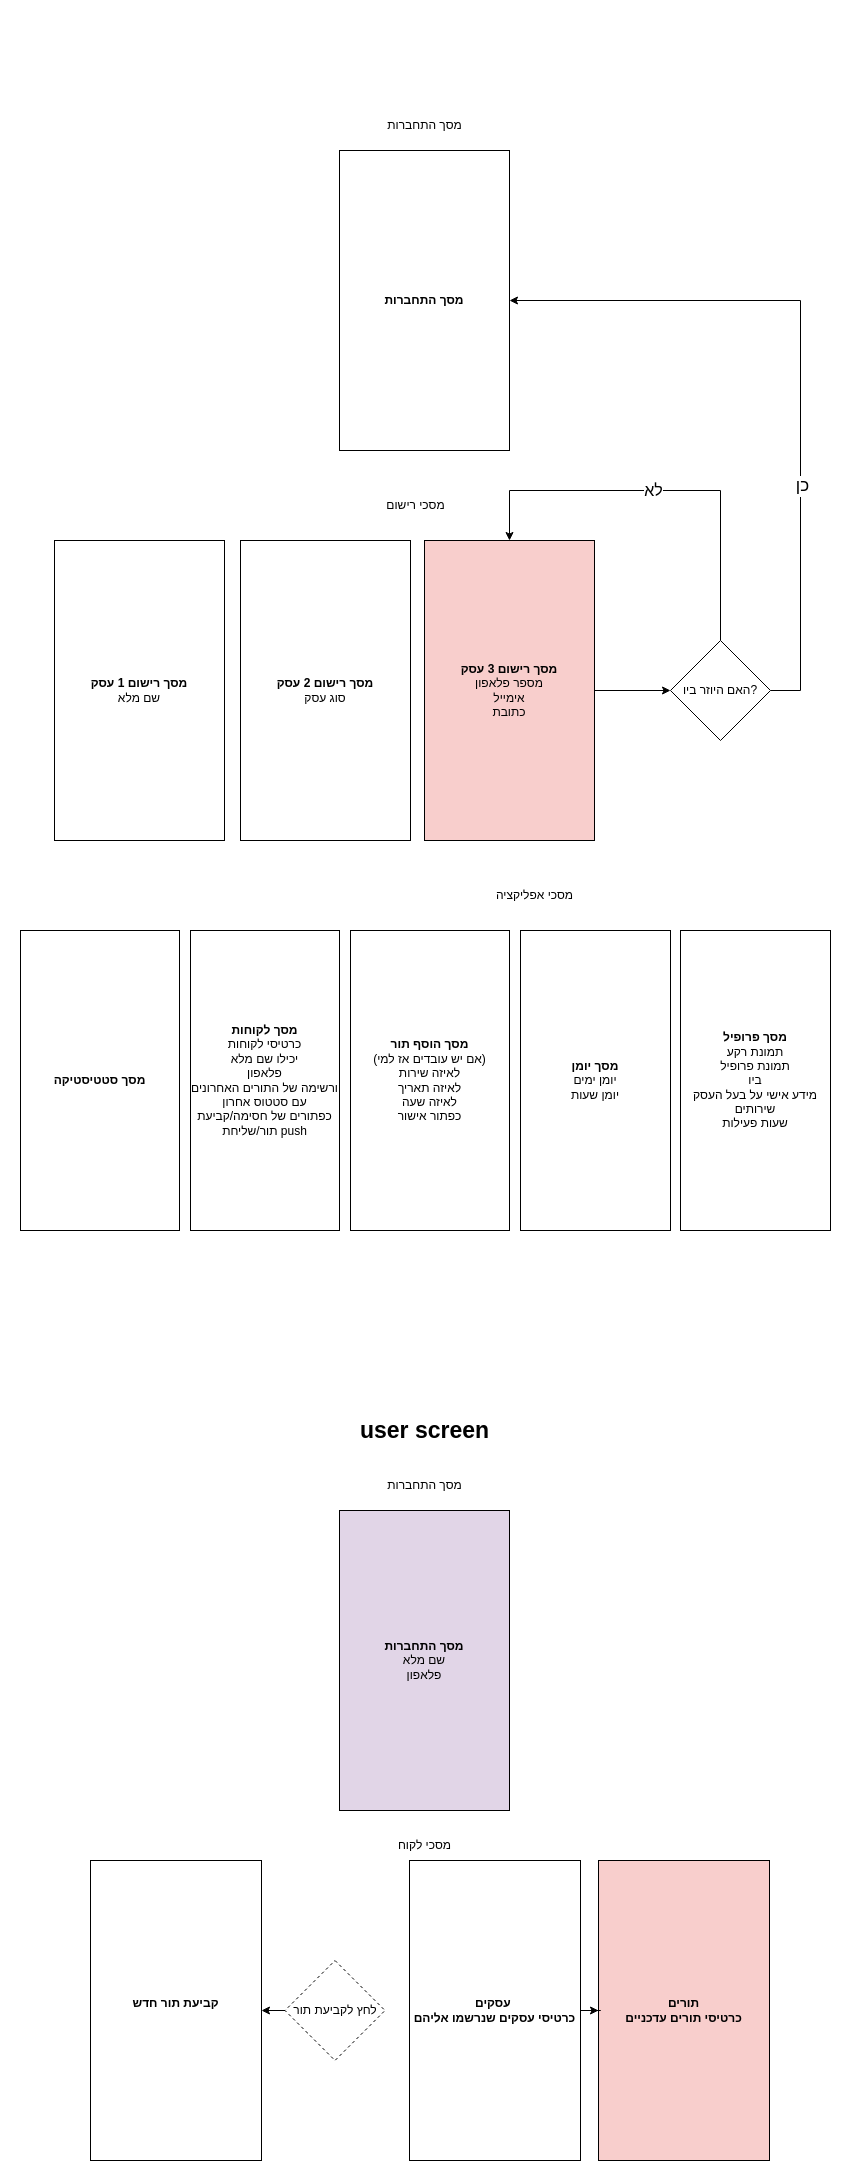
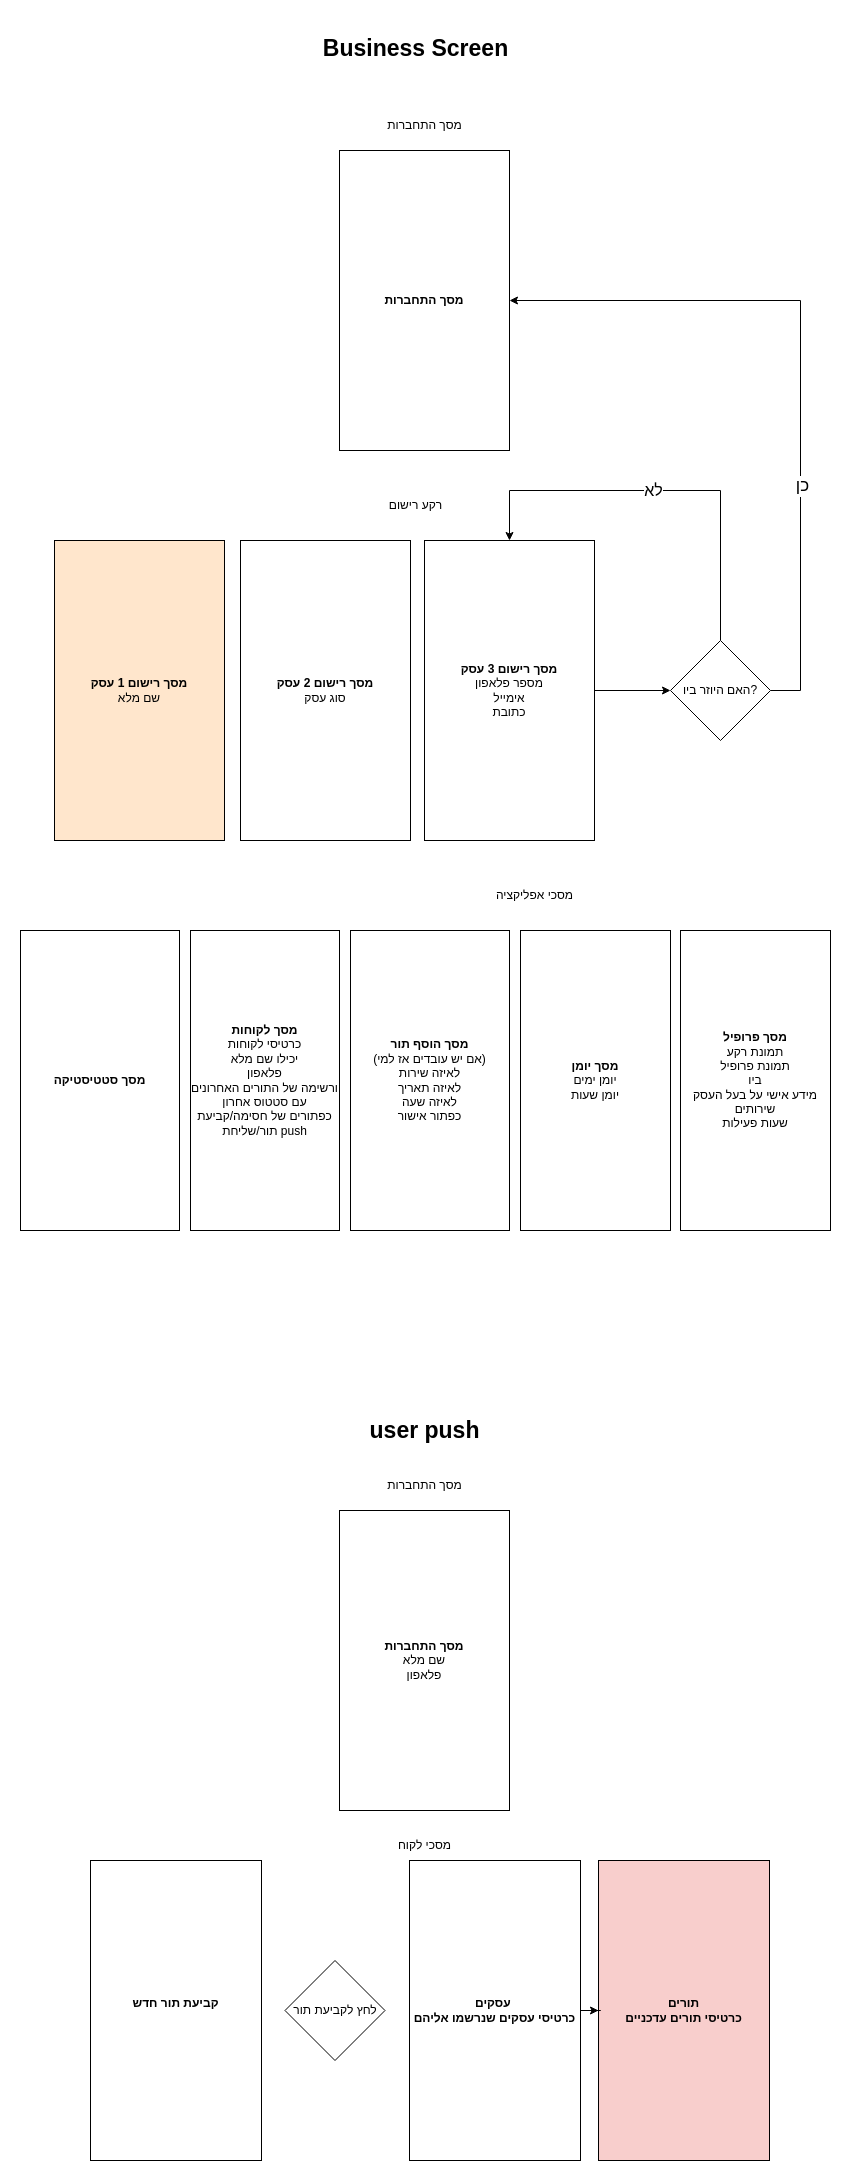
none -> (416, 51)
(416, 506) -> (416, 506)
(140, 691) -> (140, 691)
(510, 691) -> (510, 691)
(425, 1431) -> (425, 1431)
(425, 1661) -> (425, 1661)
(269, 2011) -> none
(335, 2011) -> (335, 2011)
